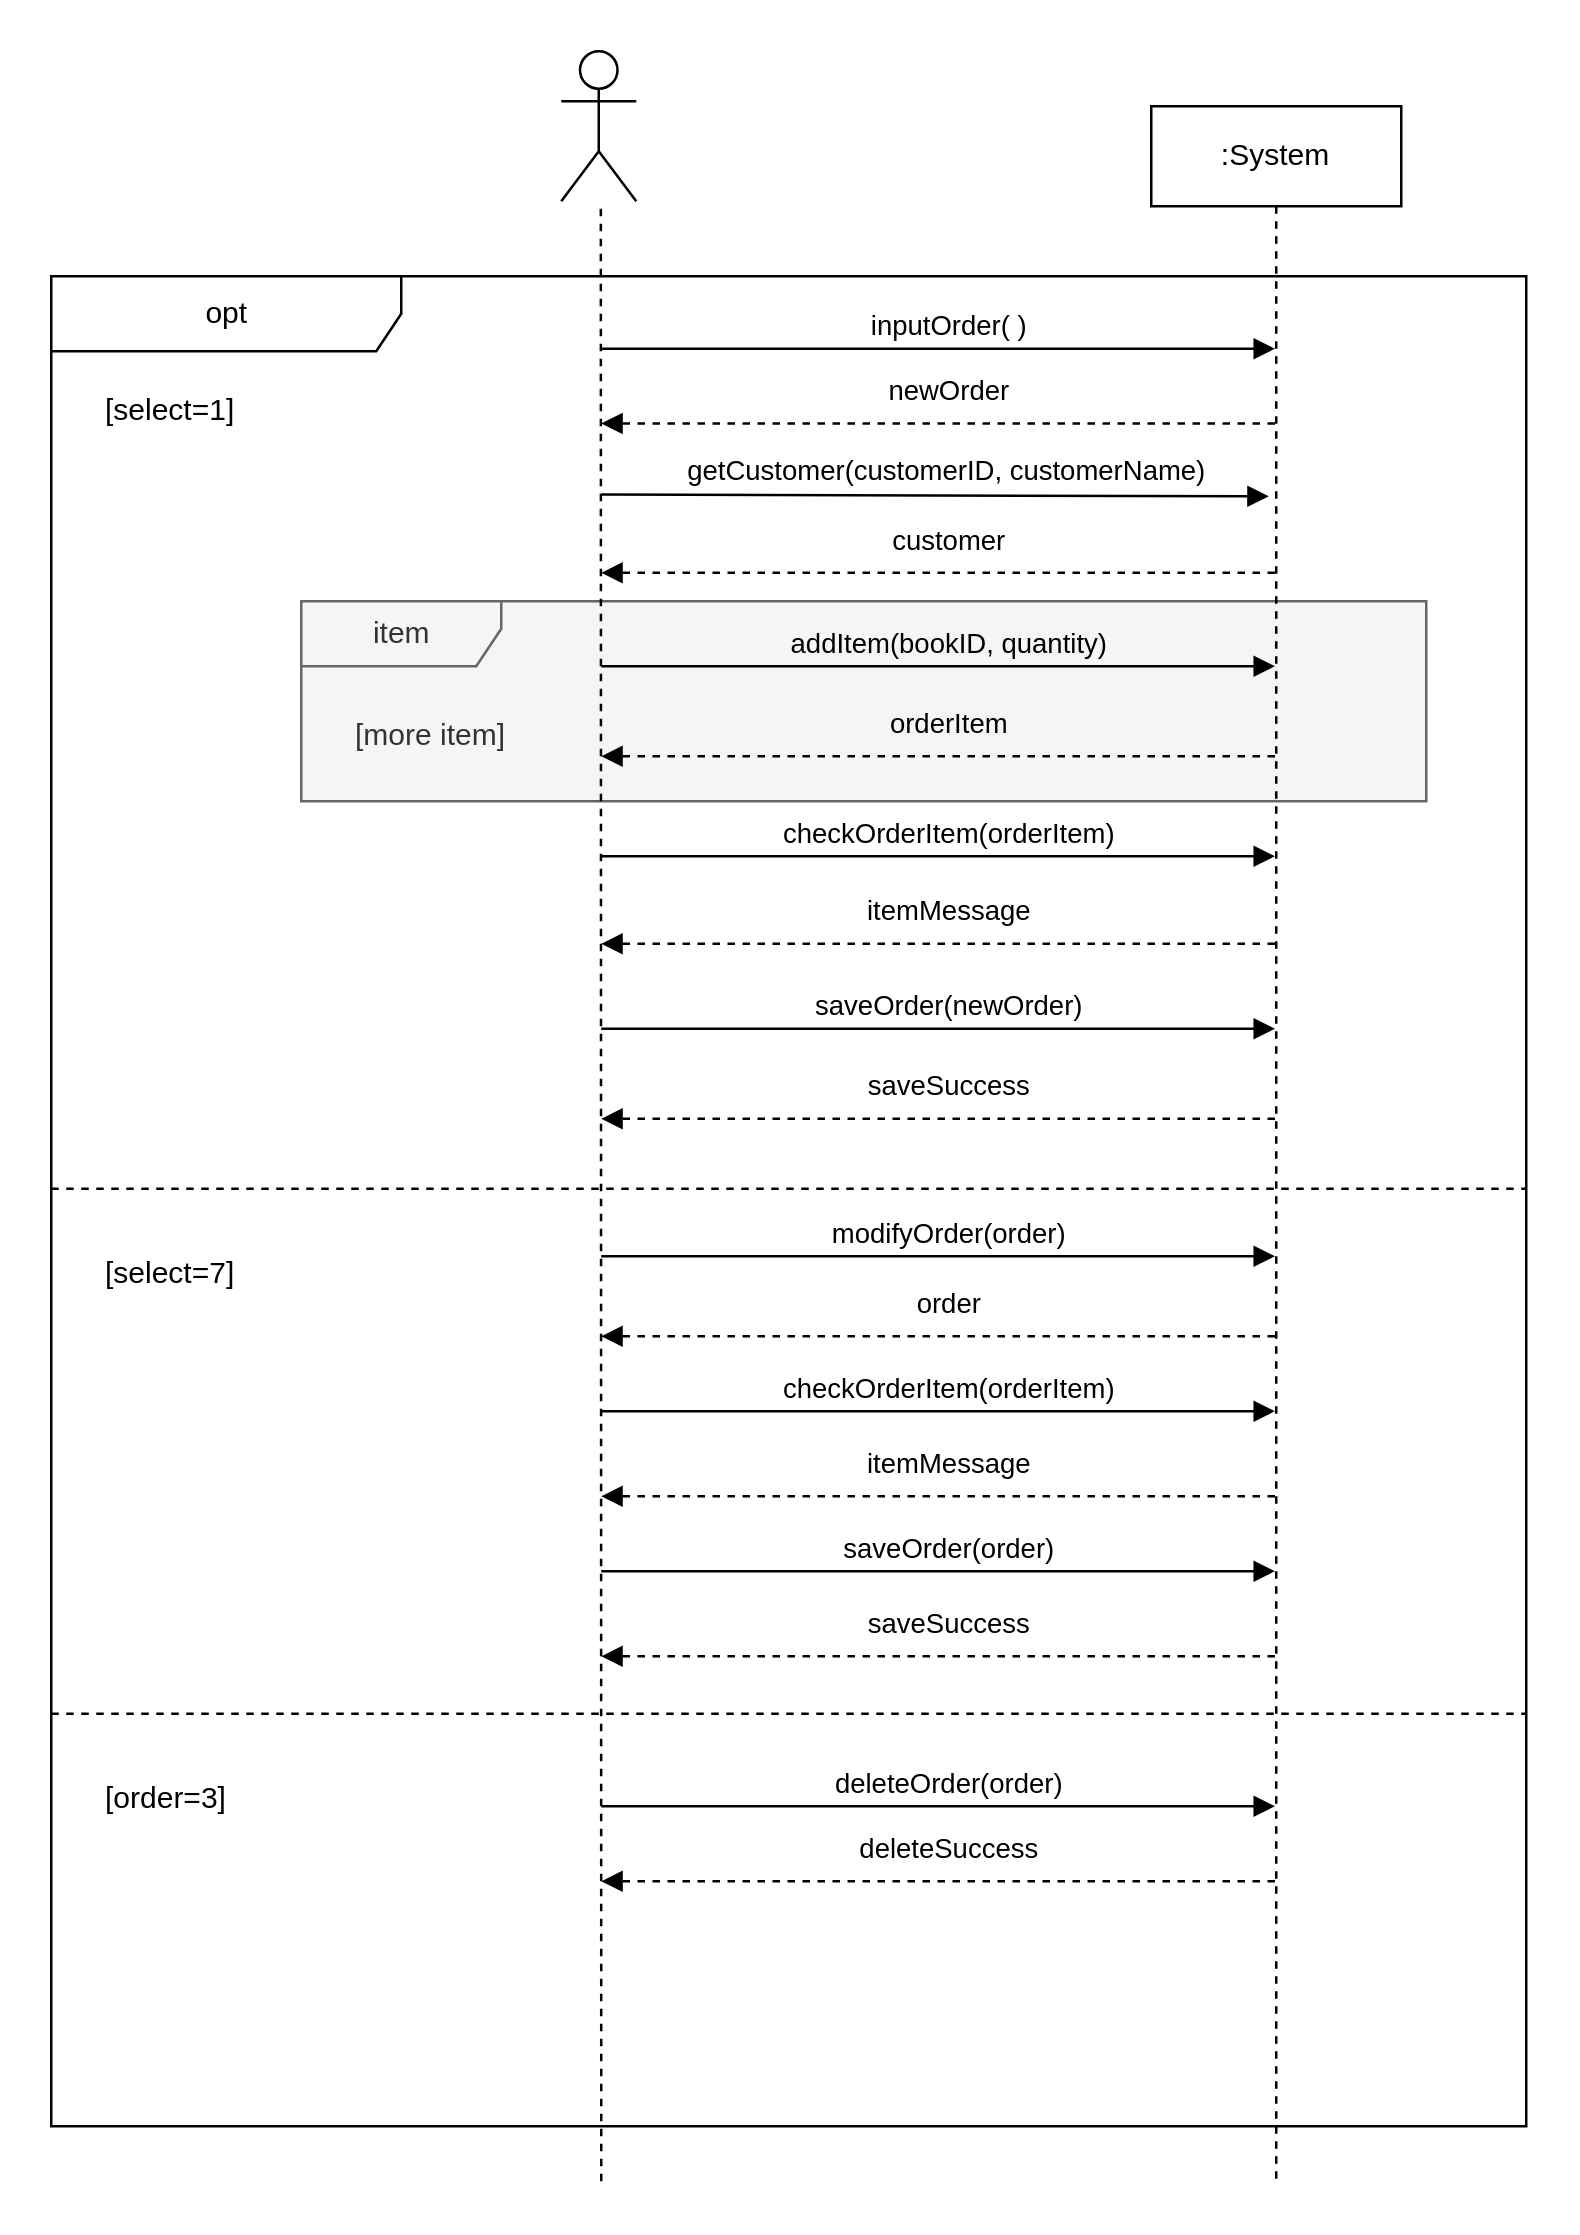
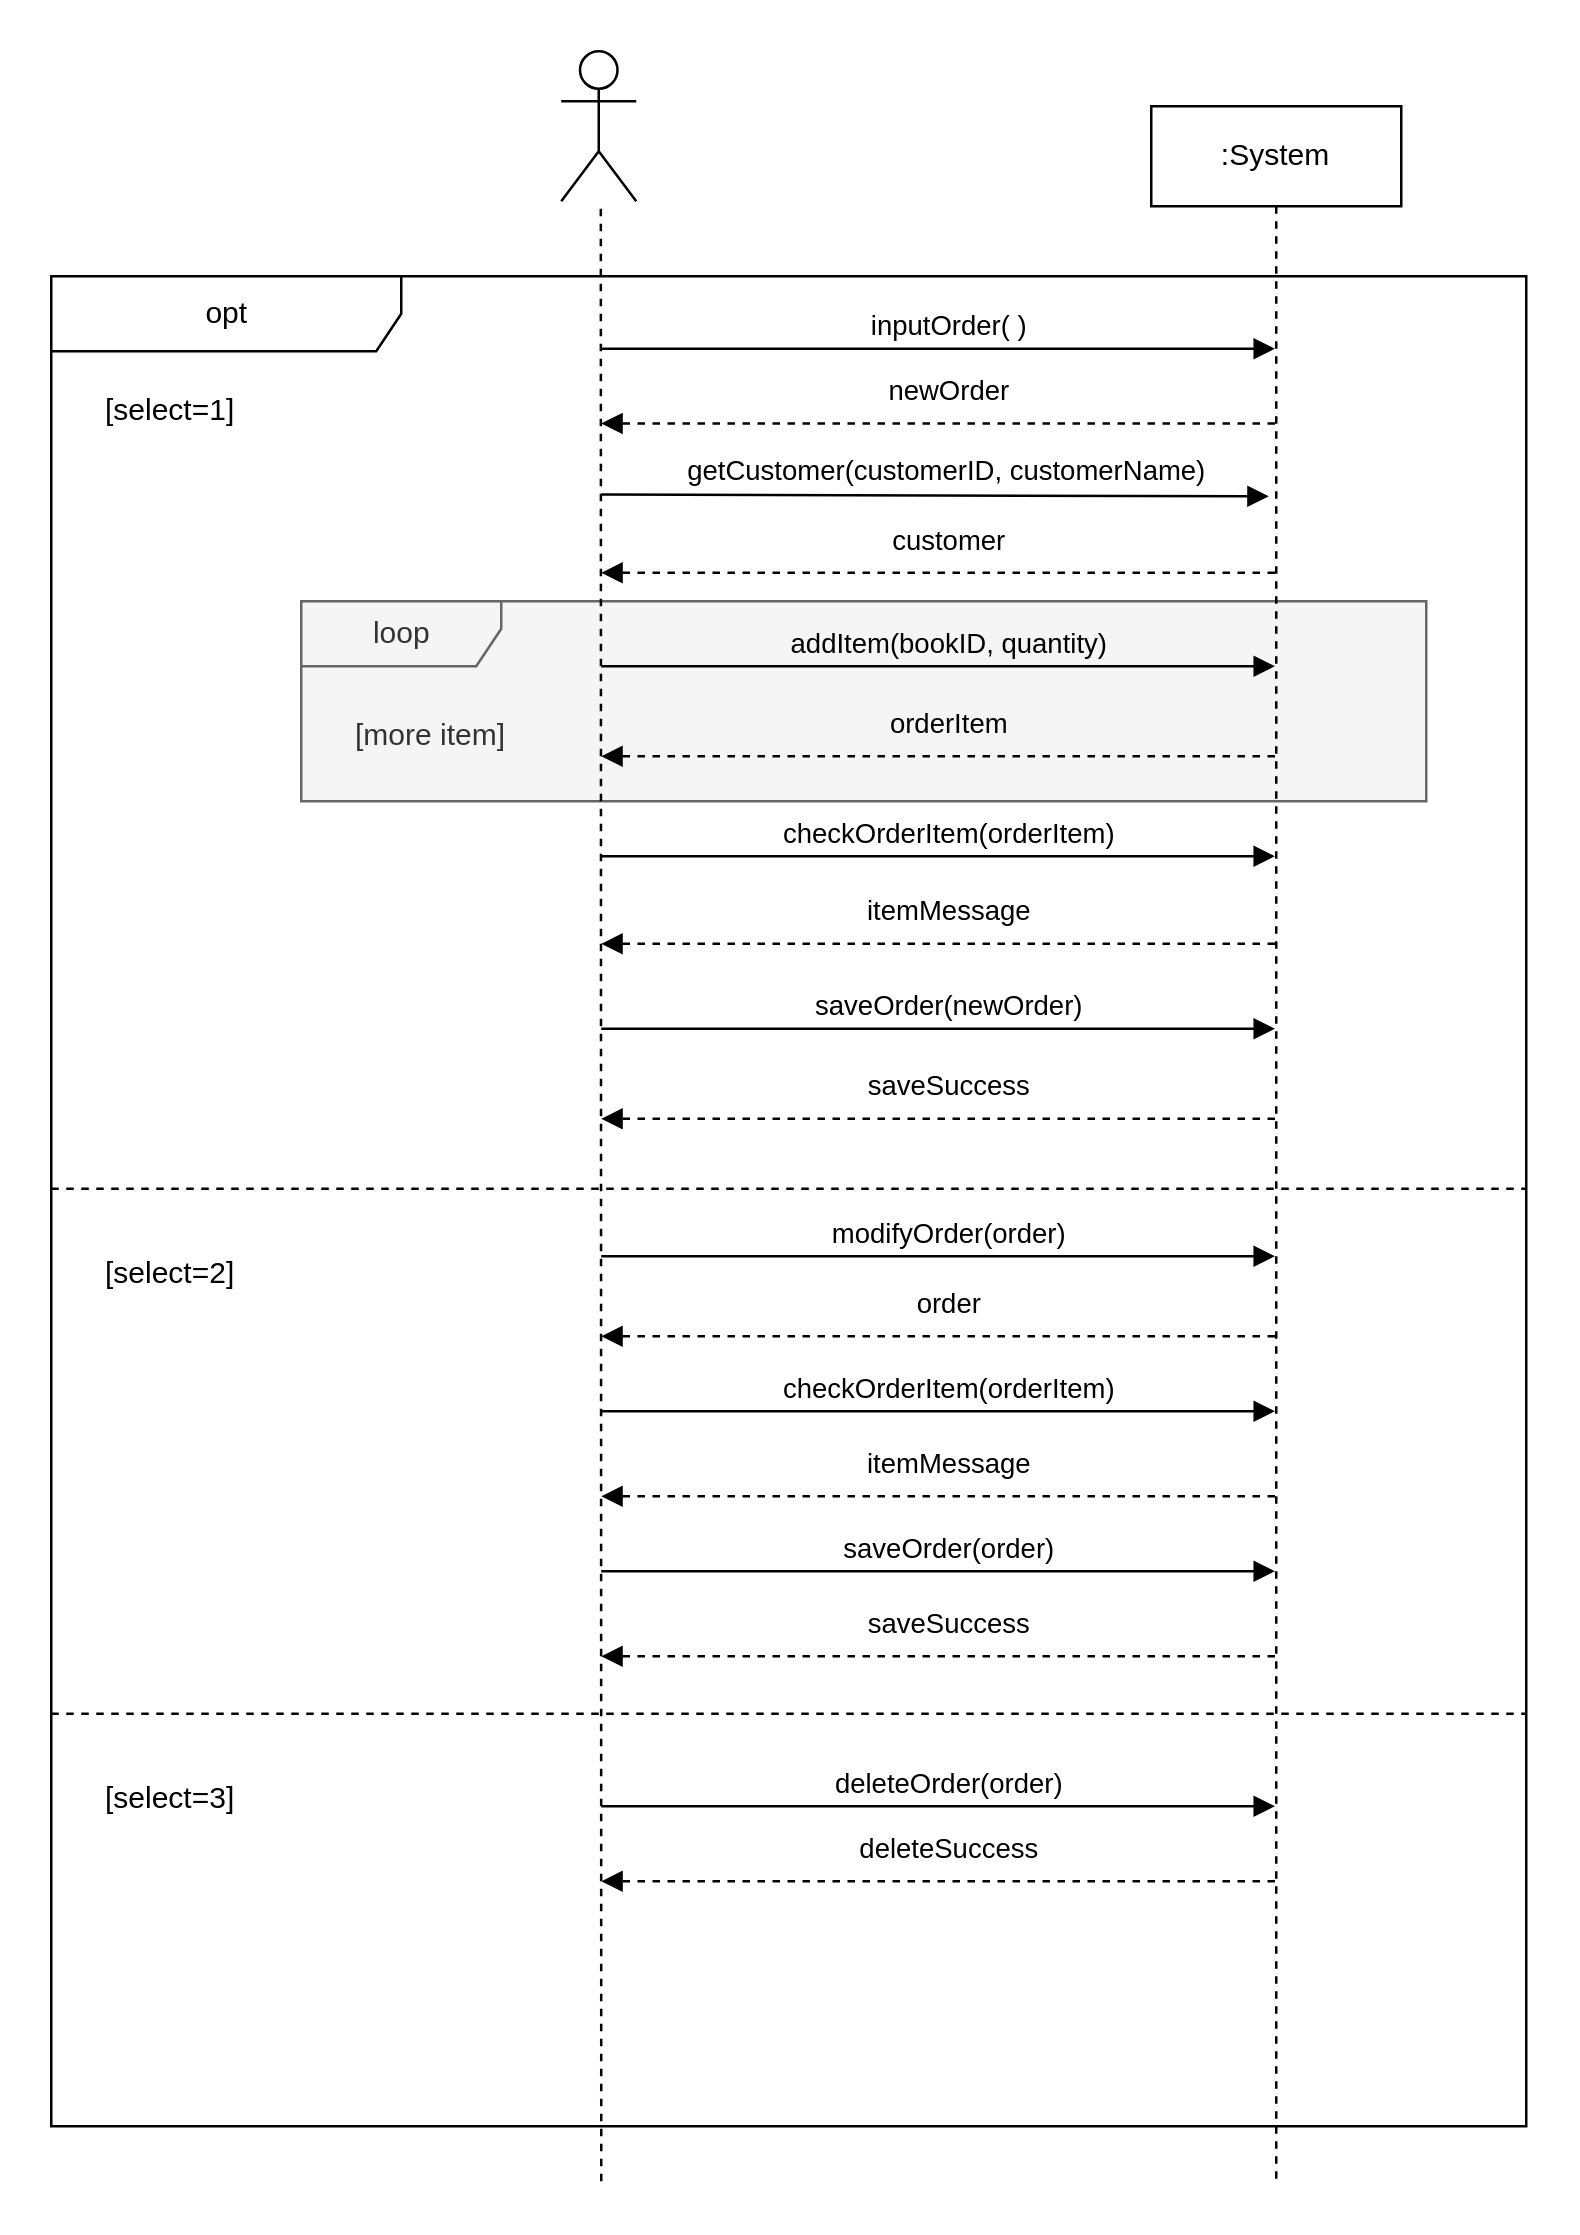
(403, 634) -> (403, 634)
(185, 1273) -> (185, 1273)
(181, 1798) -> (185, 1798)
